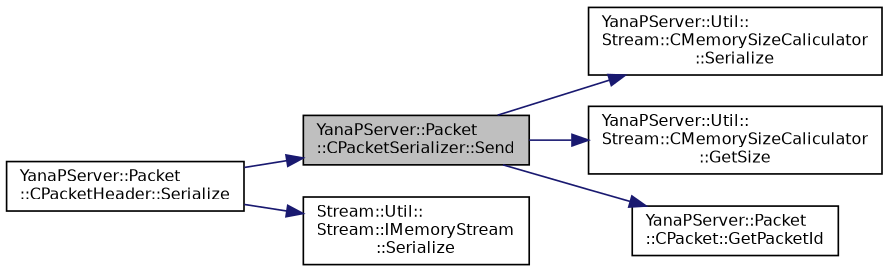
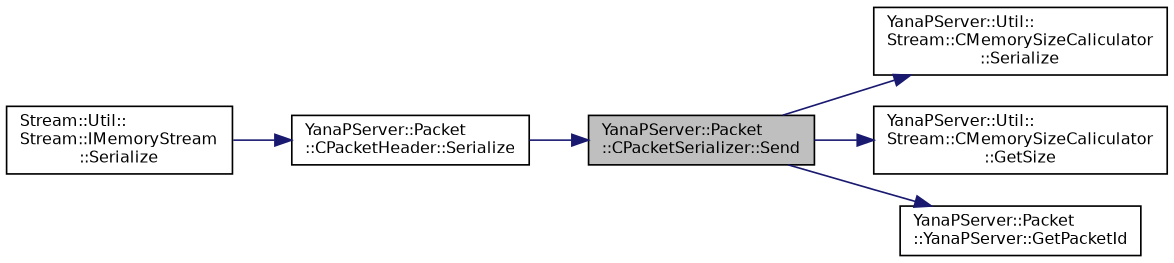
(266, 208) -> (254, 140)
(735, 231) -> (1020, 231)
